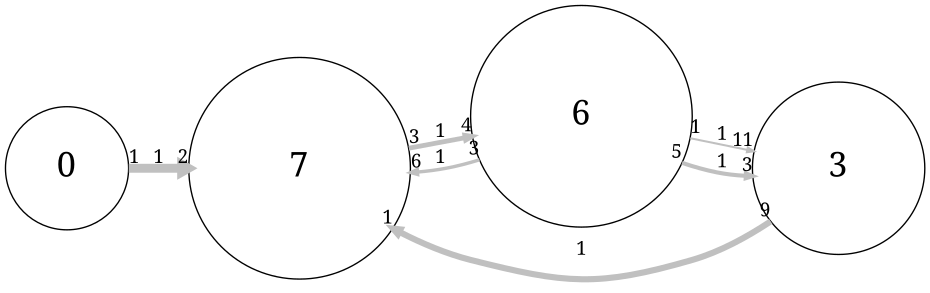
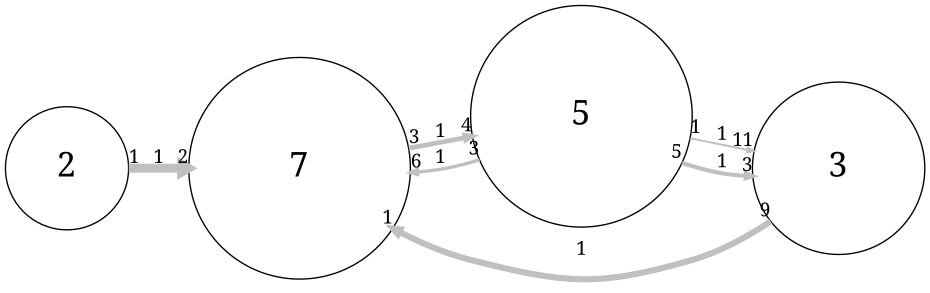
(581, 116) -> (581, 116)
(67, 168) -> (67, 168)
